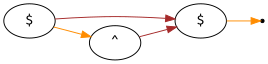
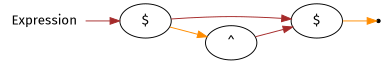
none -> (45, 21)
